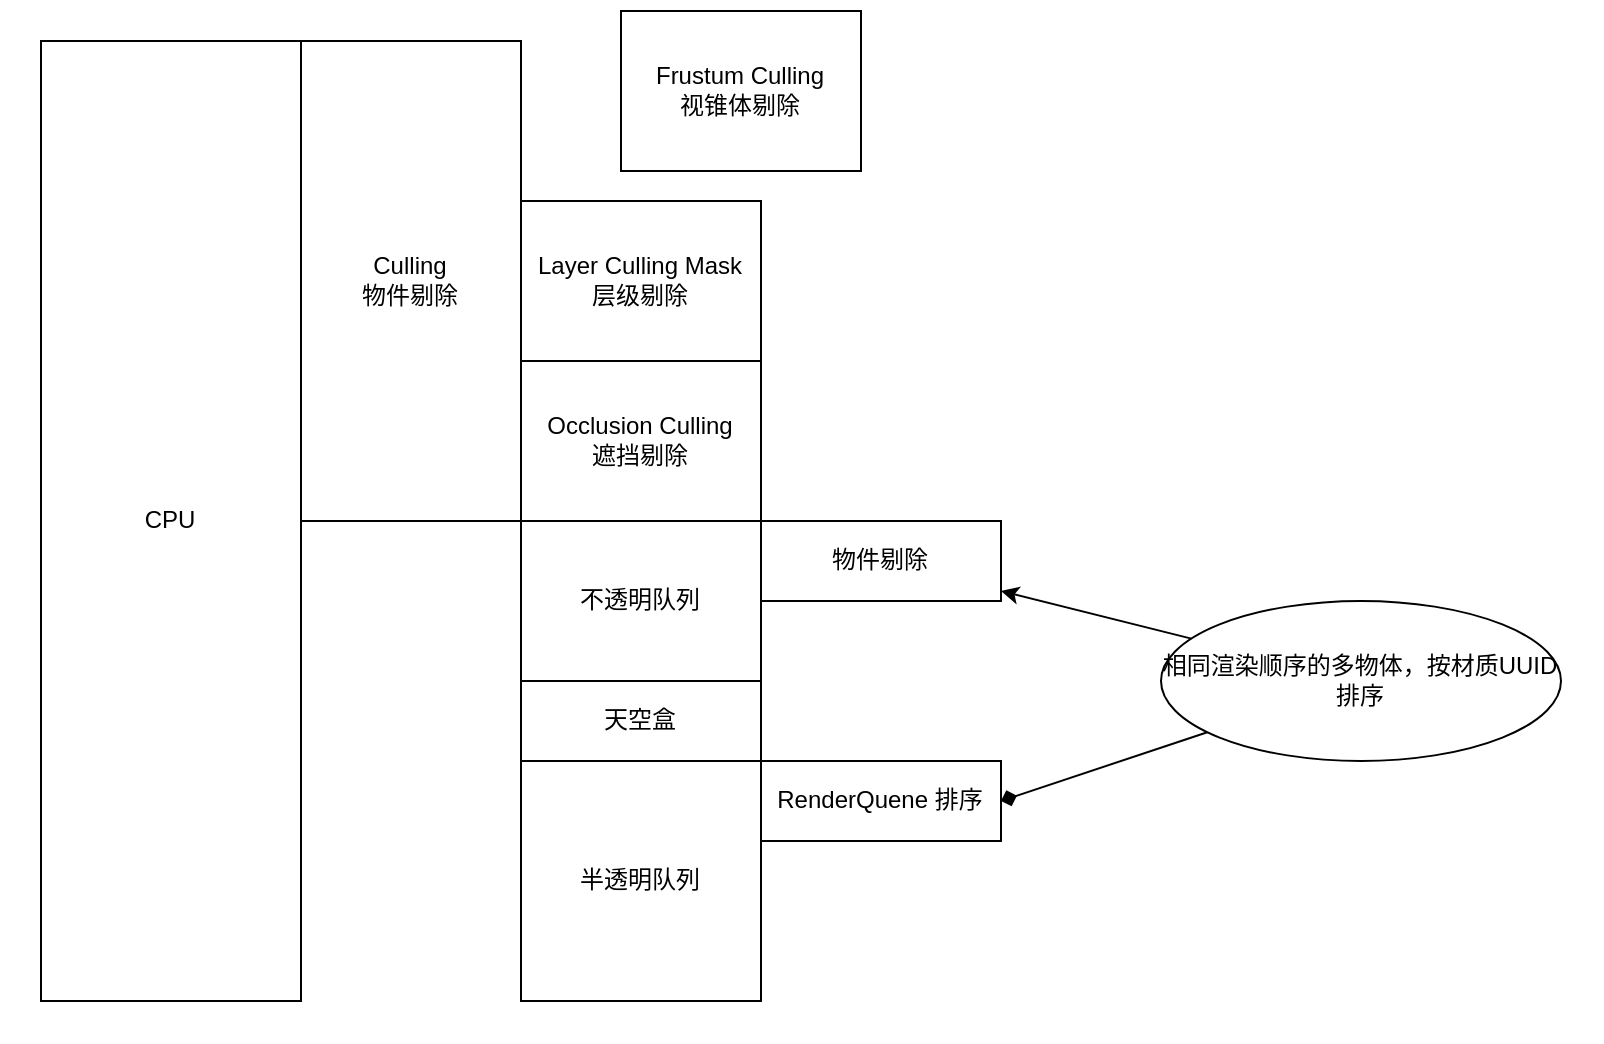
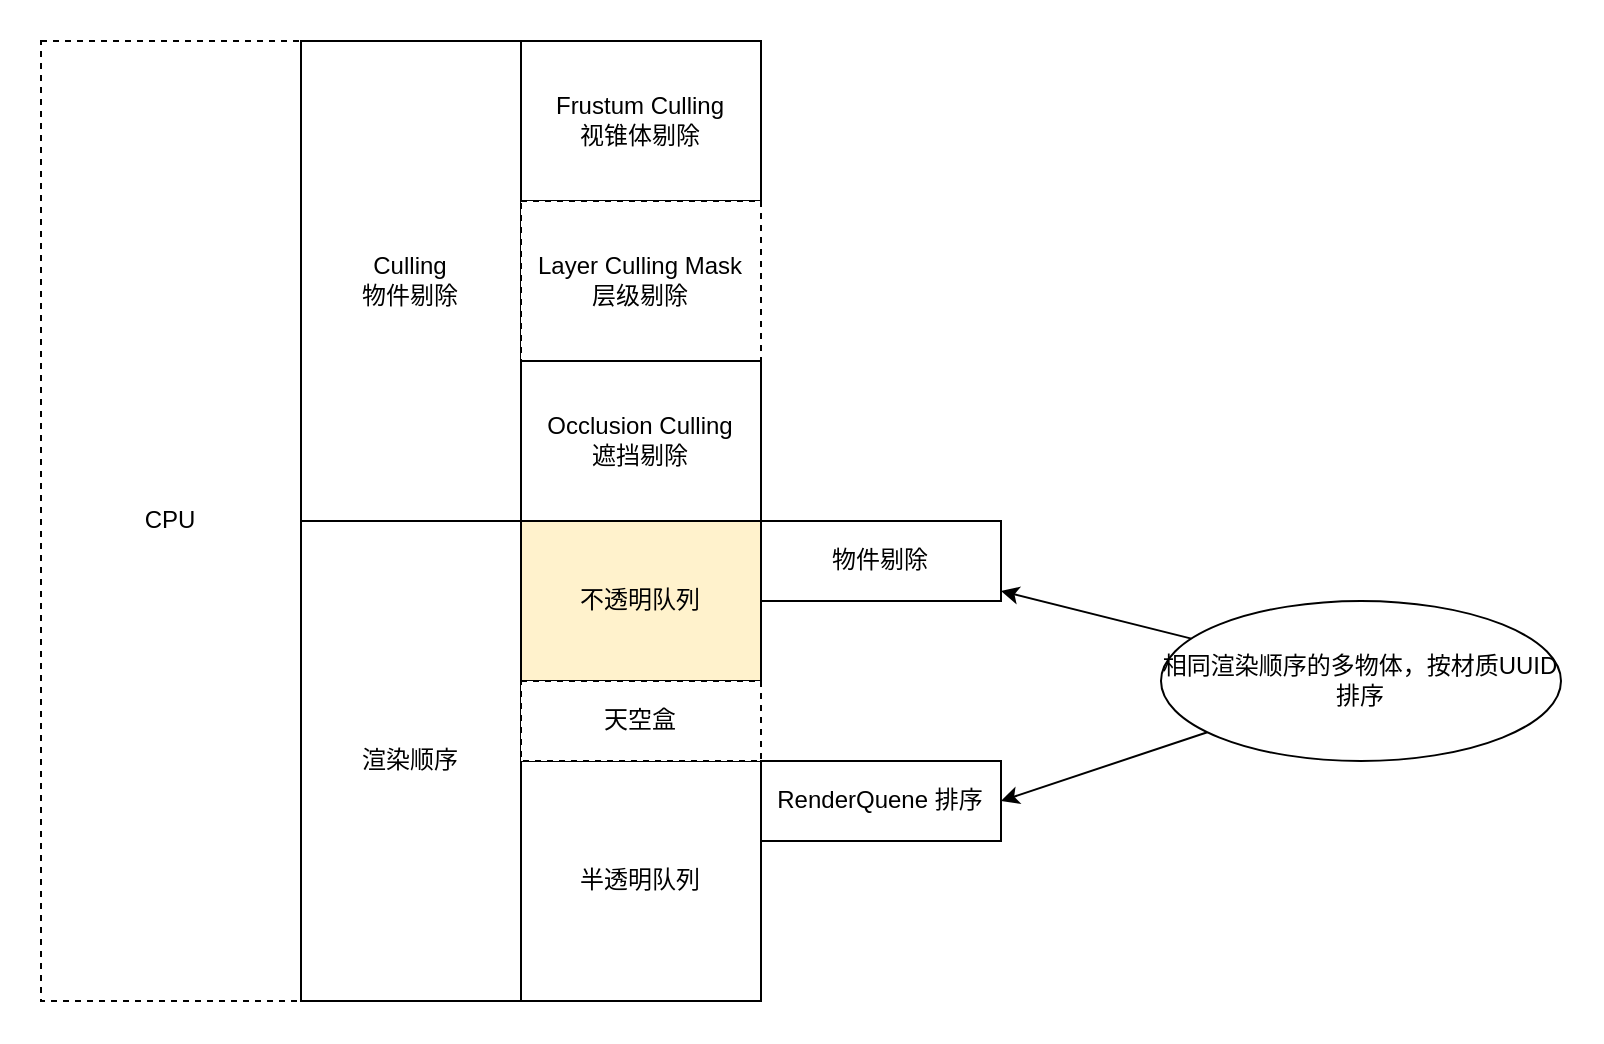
(741, 91) -> (641, 121)
(641, 281) -> (641, 281)
(171, 521) -> (171, 521)
(641, 601) -> (641, 601)
(641, 721) -> (641, 721)
none -> (411, 761)
(1017, 796) -> (1015, 796)
